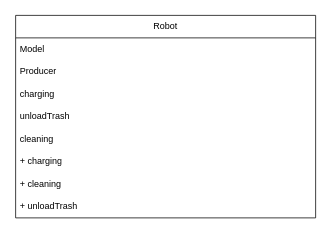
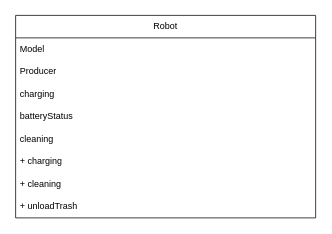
(46, 117) -> (53, 117)
